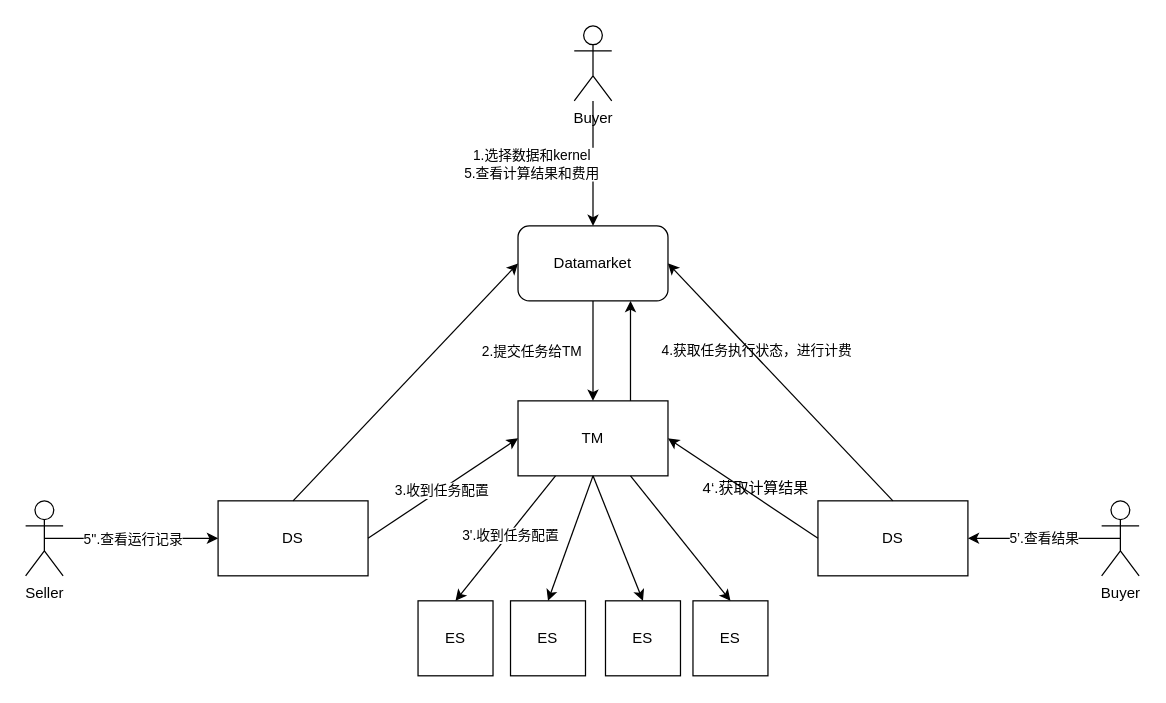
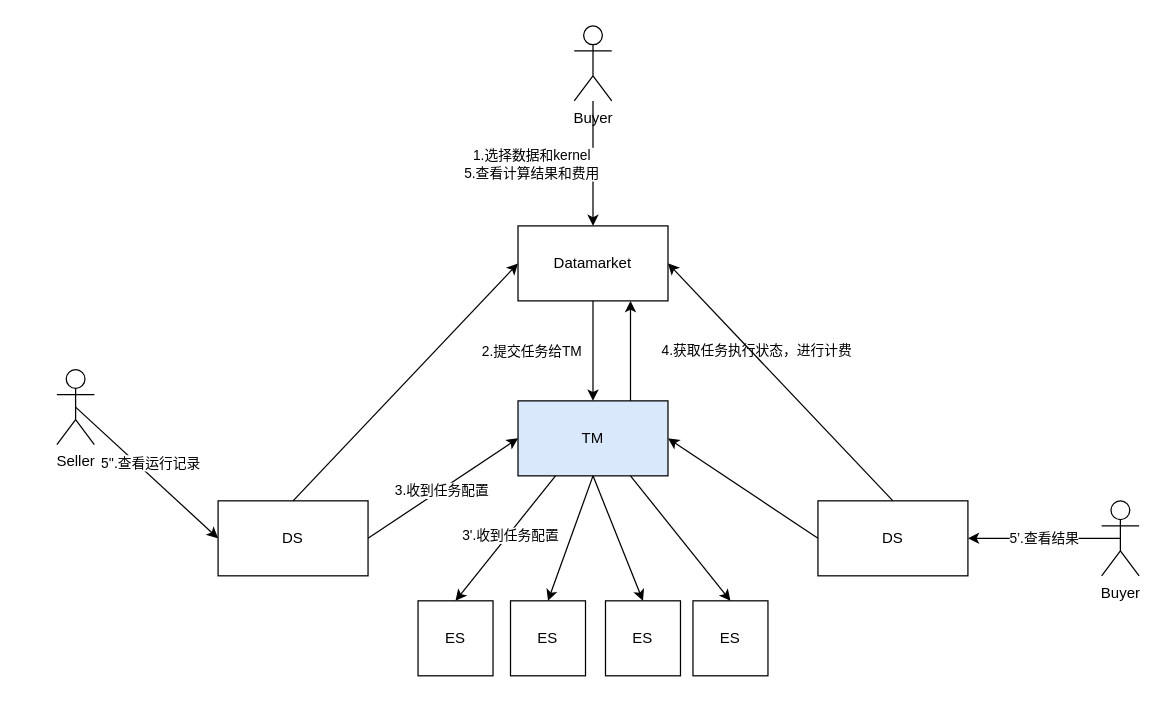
(593, 263) -> (593, 263)
(593, 438) -> (593, 438)
(756, 488) -> none
(44, 538) -> (76, 407)
